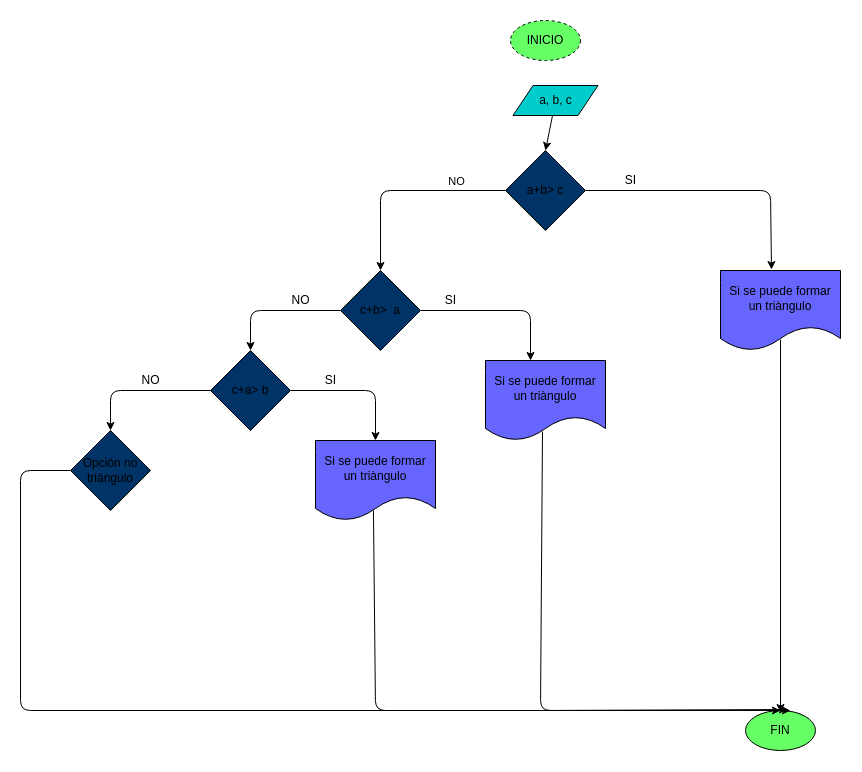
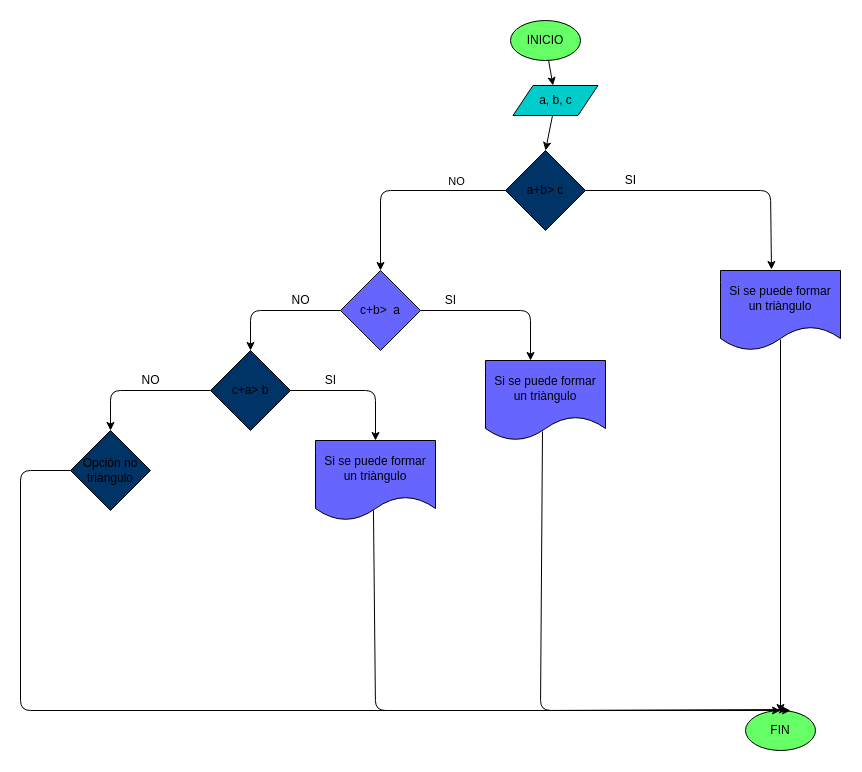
(546, 41) -> (546, 41)
none -> (550, 69)
(381, 311) -> (381, 311)
